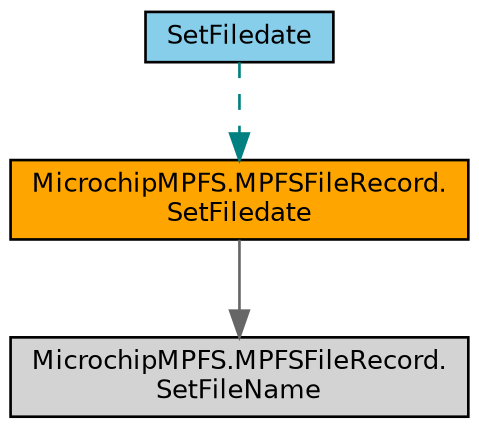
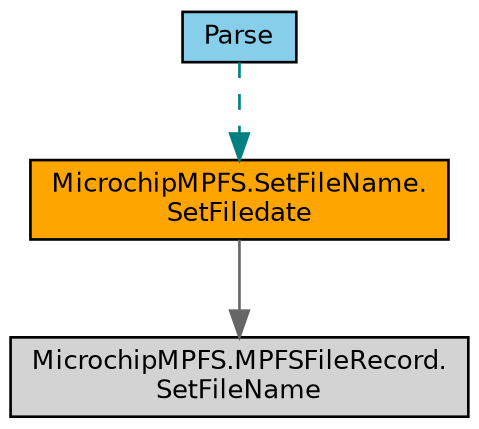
(239, 37) -> (239, 37)
(239, 200) -> (239, 200)
